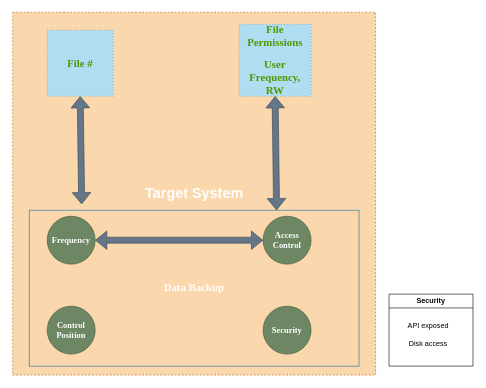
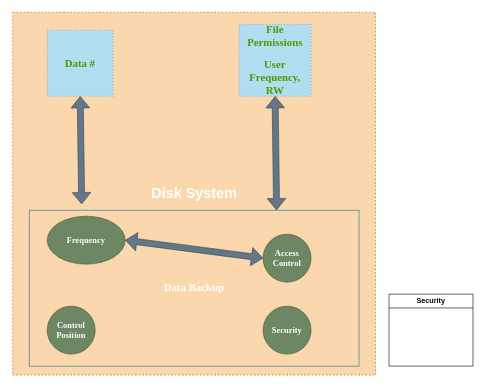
(80, 63) -> (80, 63)
(194, 194) -> (194, 194)
(71, 240) -> (86, 240)
(287, 240) -> (287, 258)
(428, 326) -> none
(428, 344) -> none
